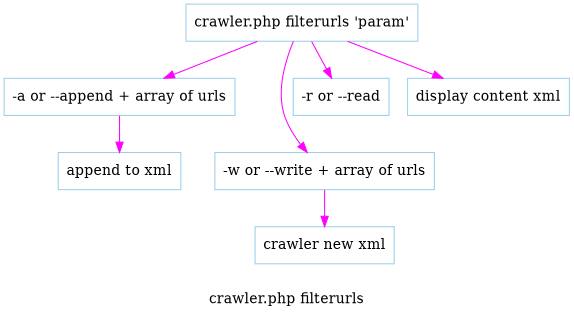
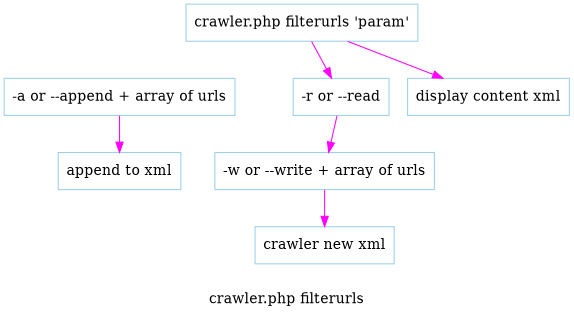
(216, 58) -> none
(281, 94) -> (334, 129)
